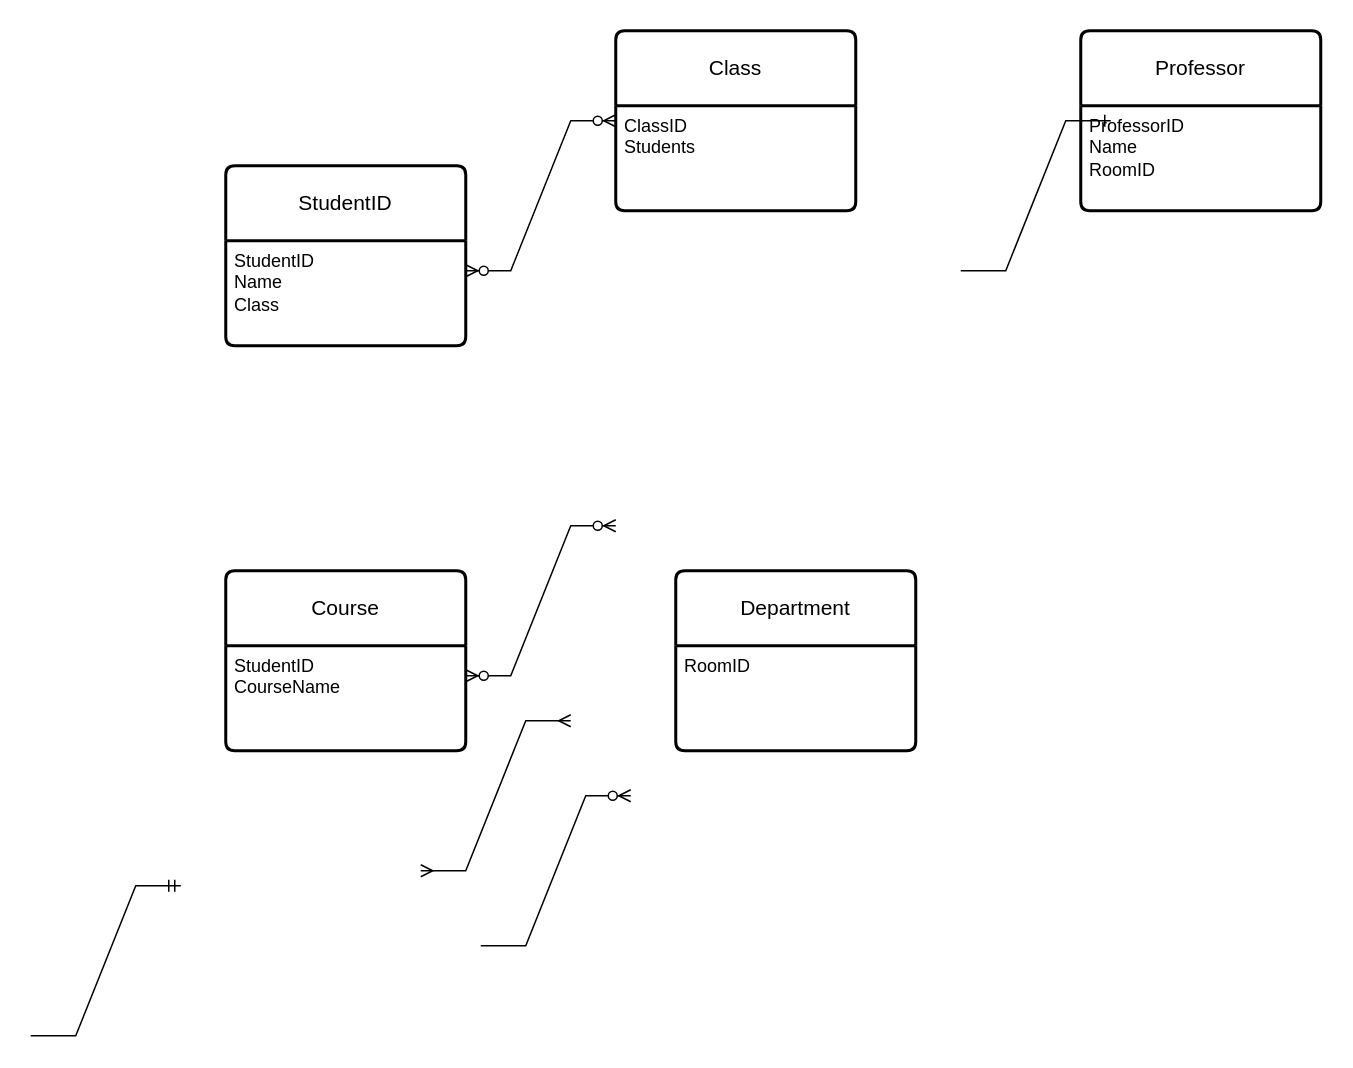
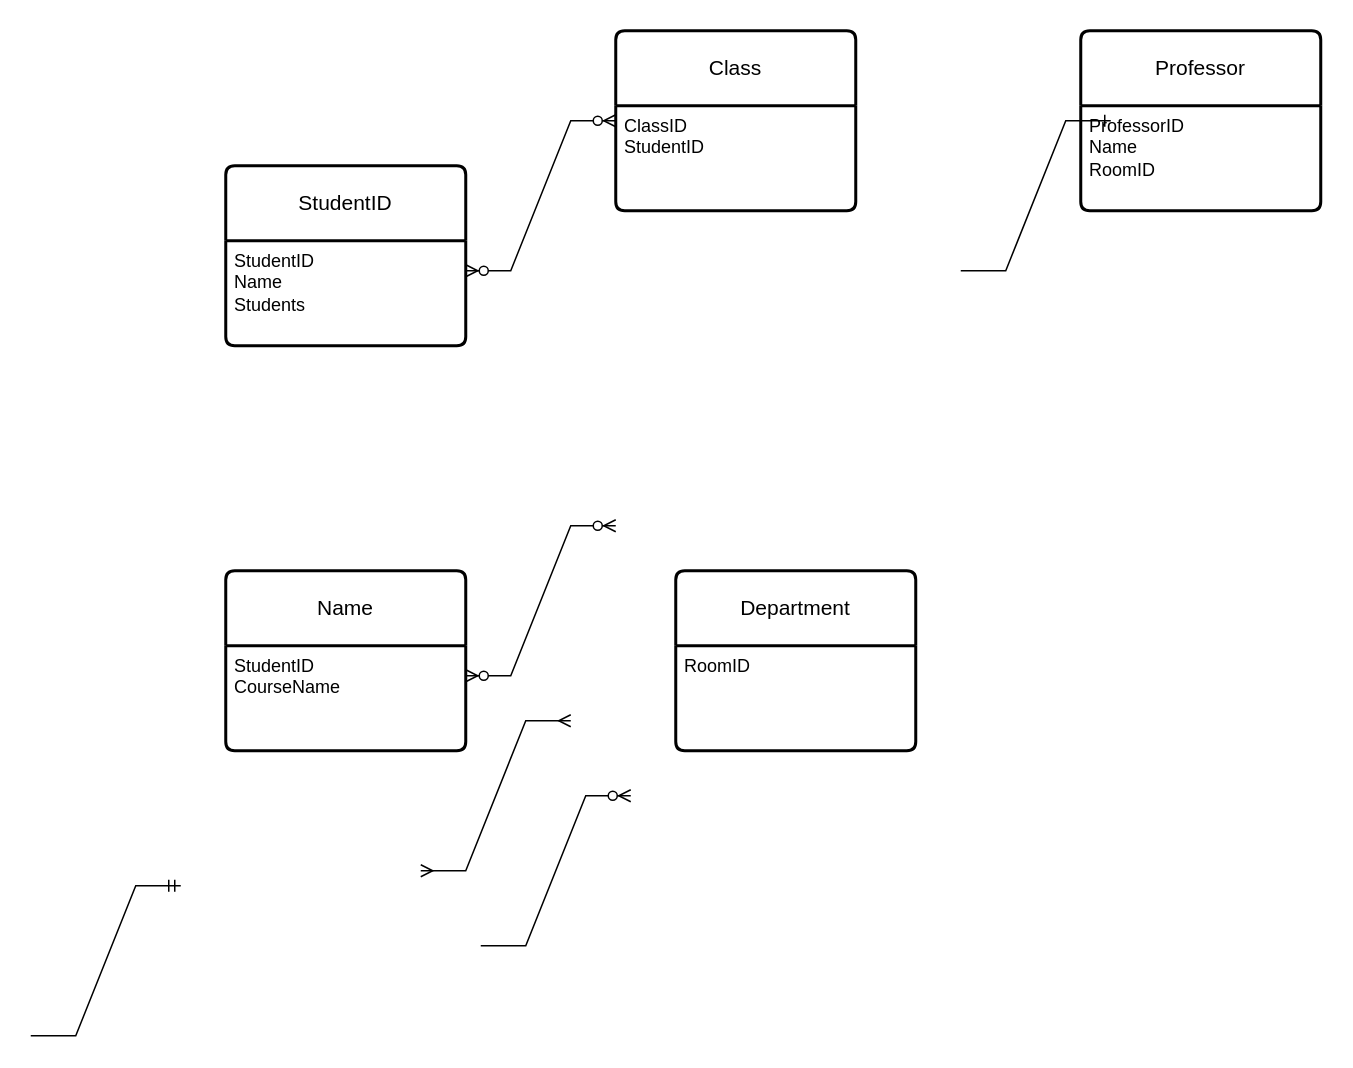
(665, 138) -> (670, 138)
(280, 284) -> (280, 284)
(346, 608) -> (346, 608)
